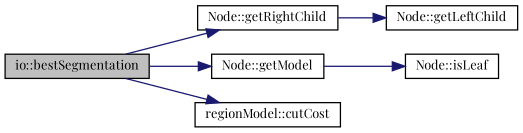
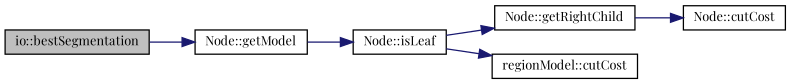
(452, 18) -> (734, 18)
(166, 44) -> (464, 33)
(166, 89) -> (463, 51)
